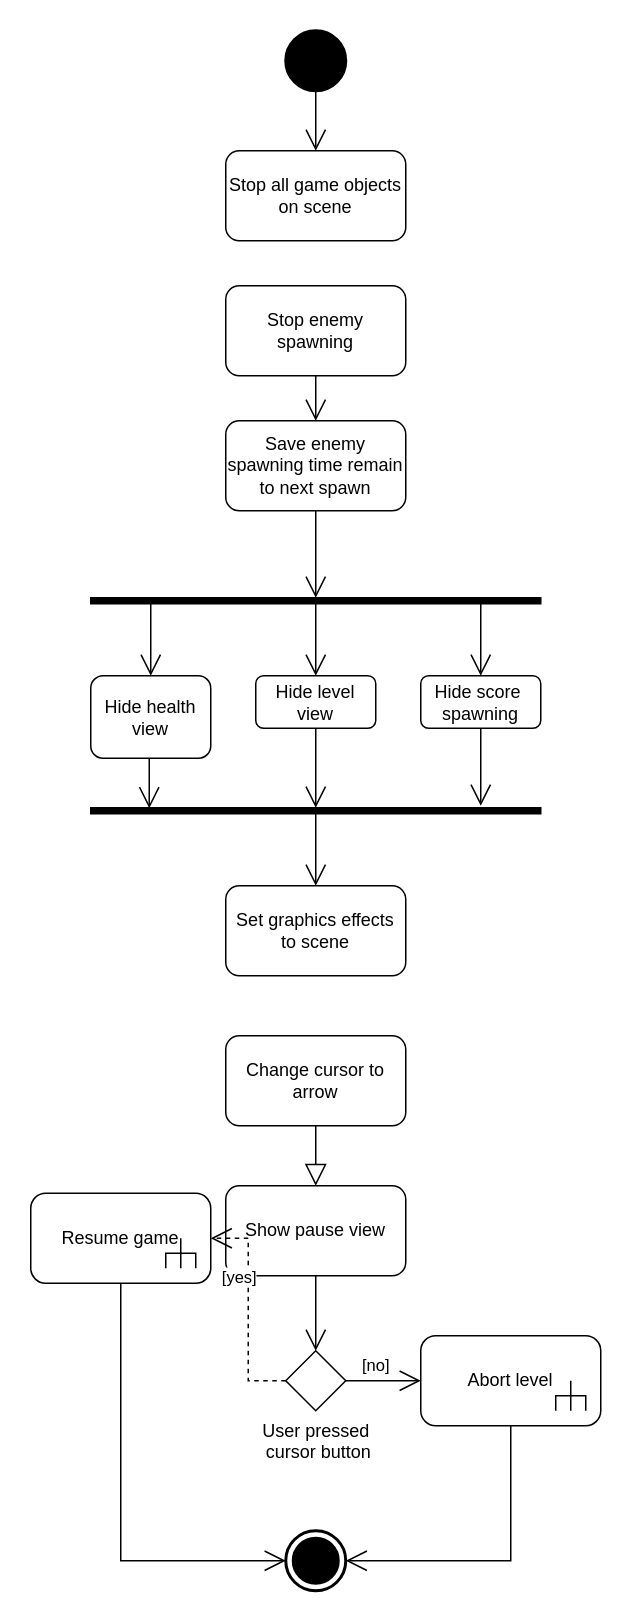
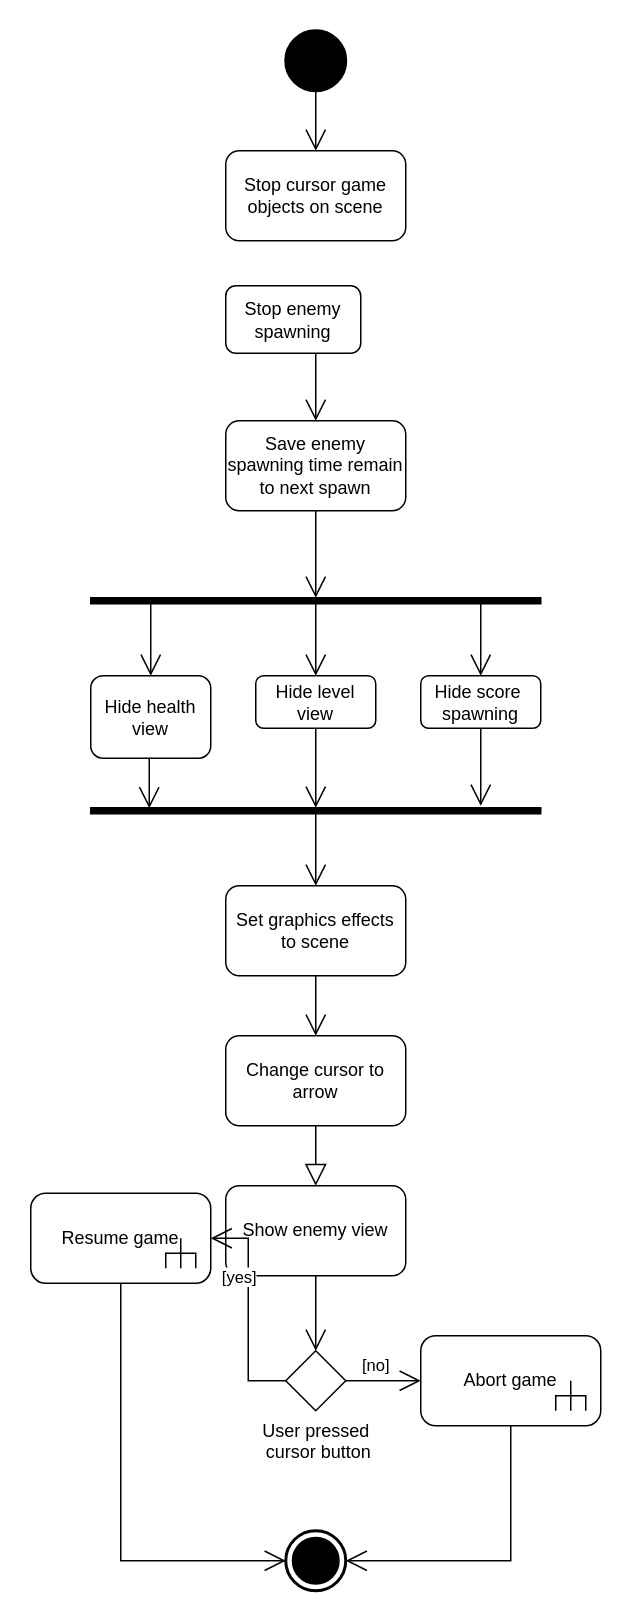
(316, 196) -> (316, 196)
(316, 331) -> (293, 320)
none -> (316, 1004)
(316, 1231) -> (316, 1231)
(248, 1350) -> (248, 1350)
(511, 1381) -> (511, 1381)
